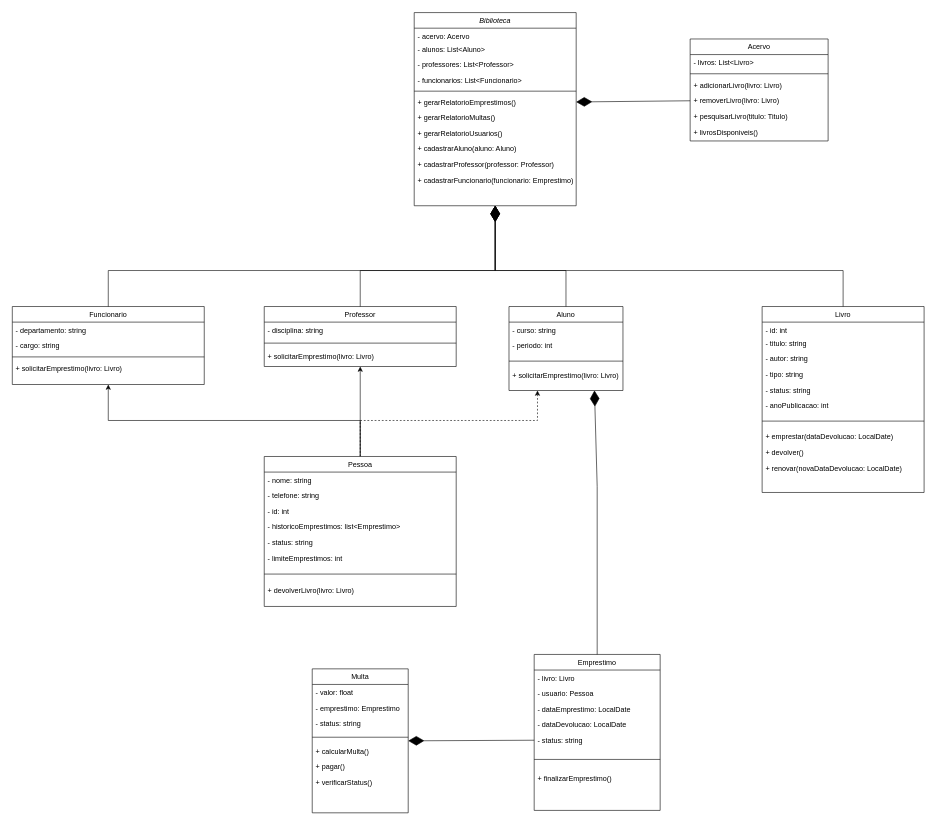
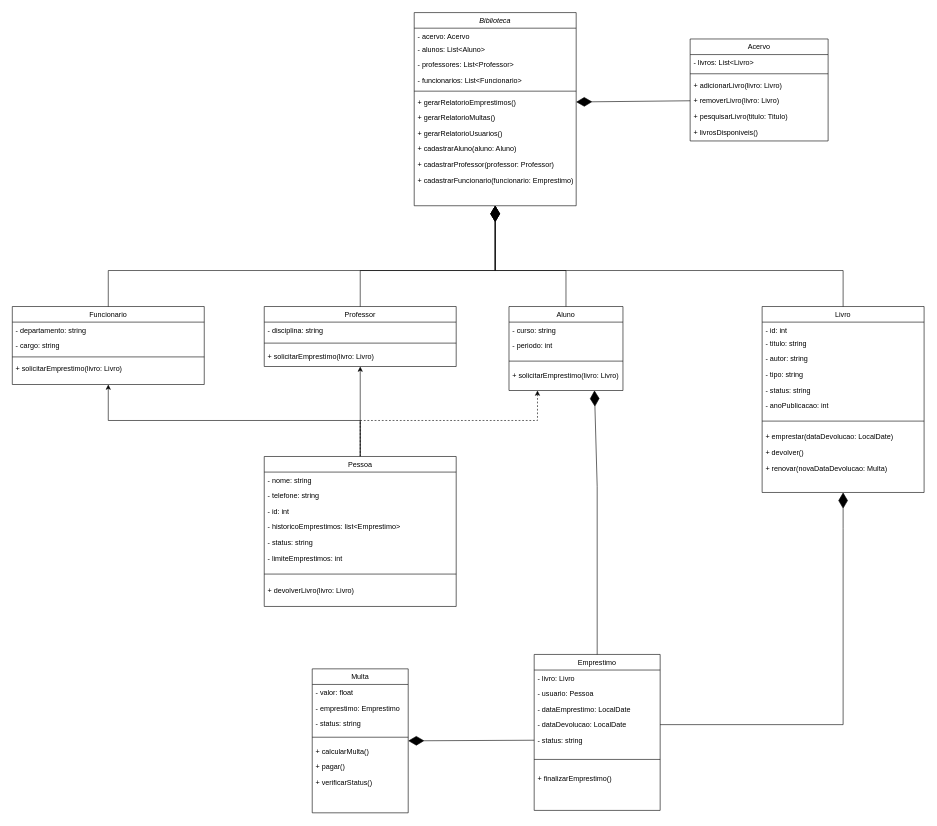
(840, 468) -> (831, 468)
none -> (753, 725)
